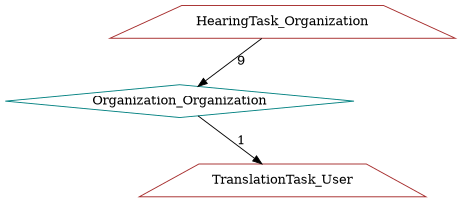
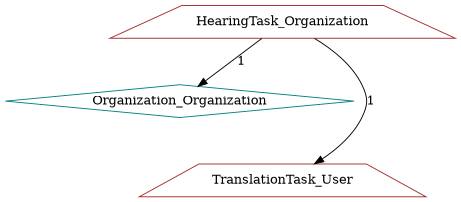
(242, 61) -> (242, 61)
(226, 137) -> (366, 96)
